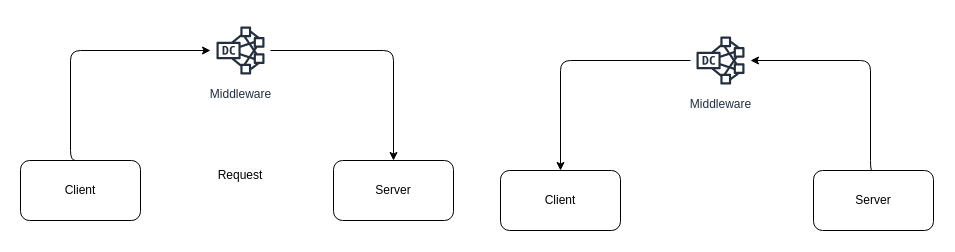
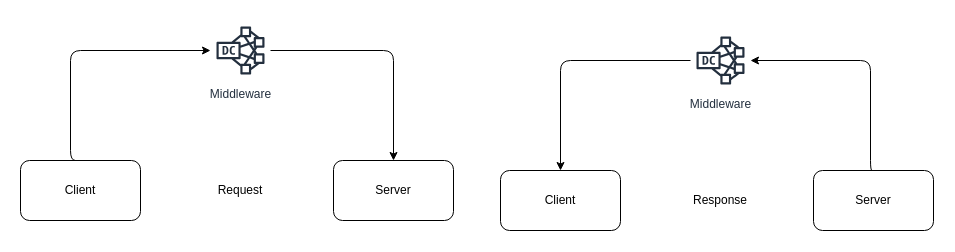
(241, 176) -> (241, 191)
none -> (721, 201)
